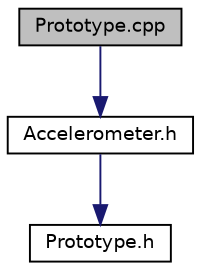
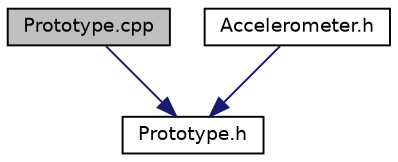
(100, 71) -> (134, 74)
